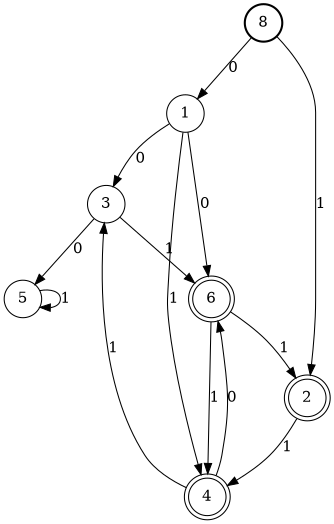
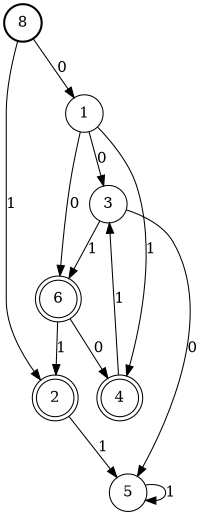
(215, 398) -> (99, 348)
(227, 404) -> none
(271, 454) -> (90, 443)
